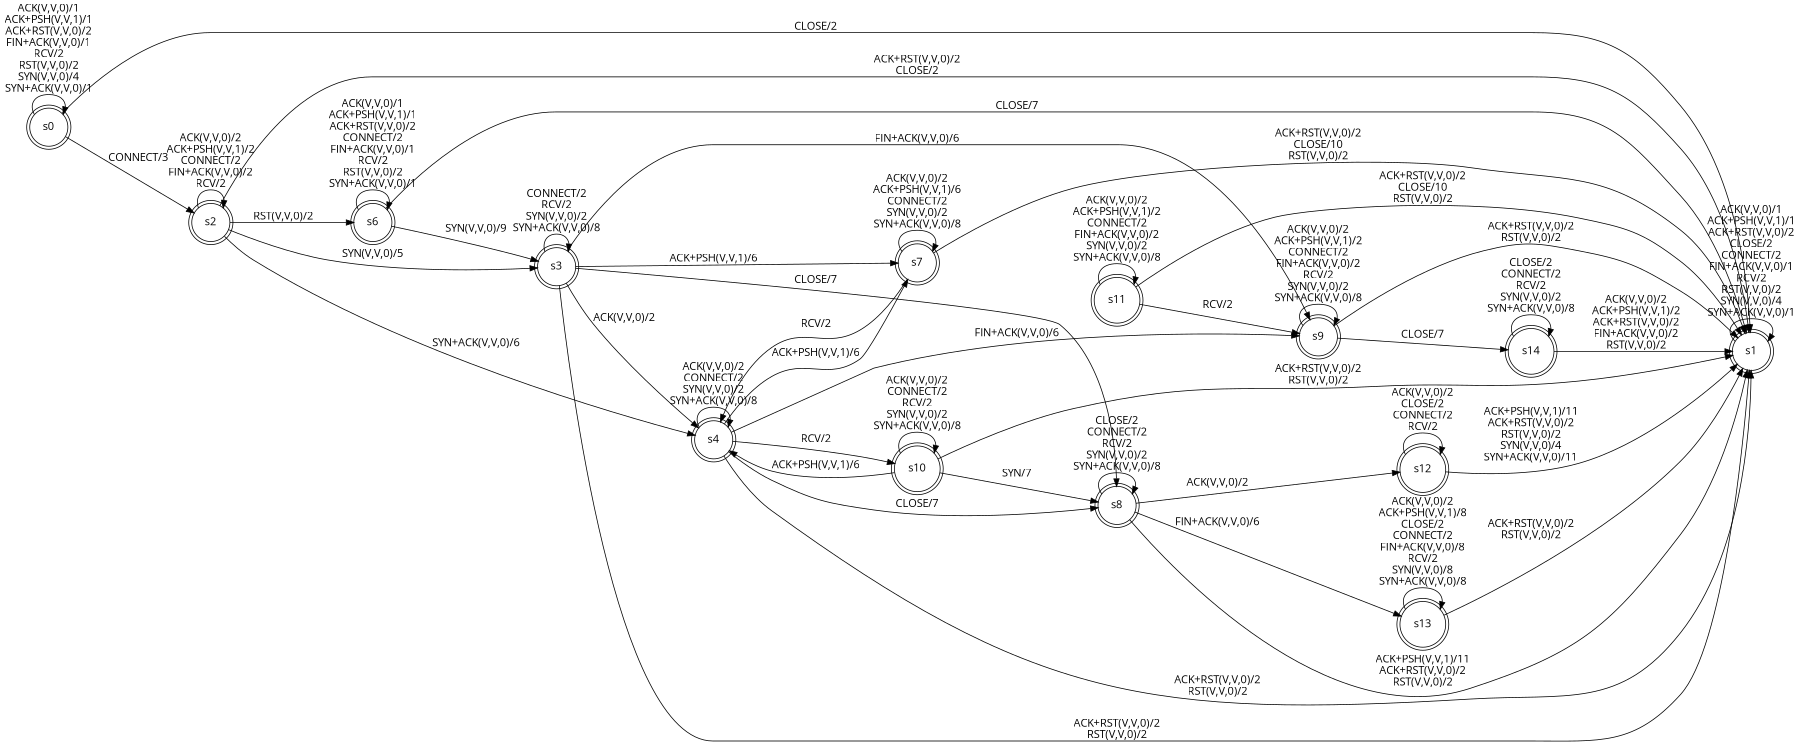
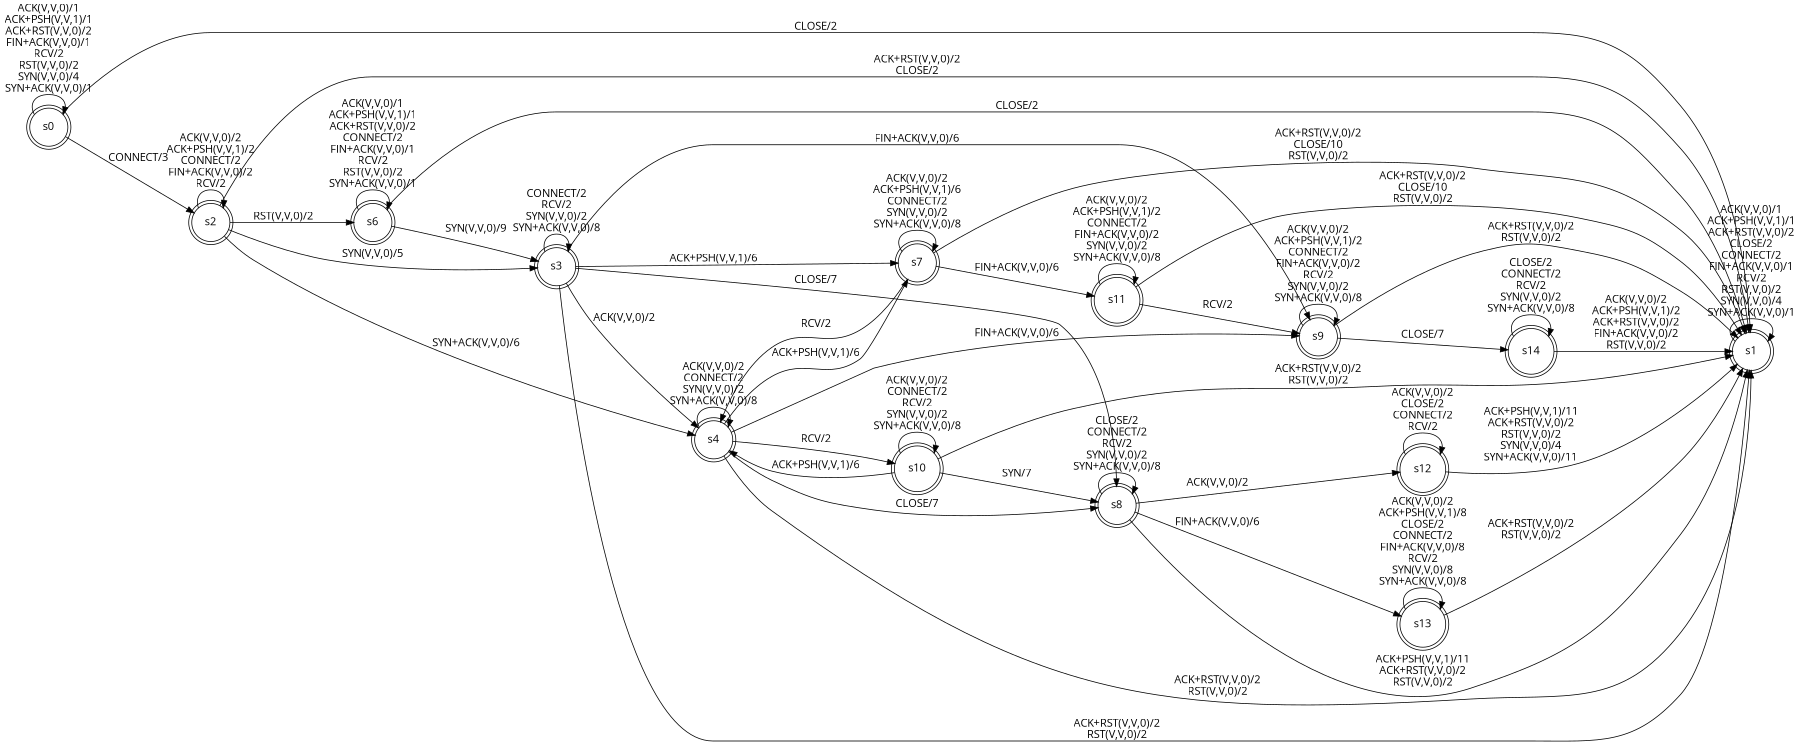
(1017, 106) -> (1017, 106)
none -> (1011, 280)
